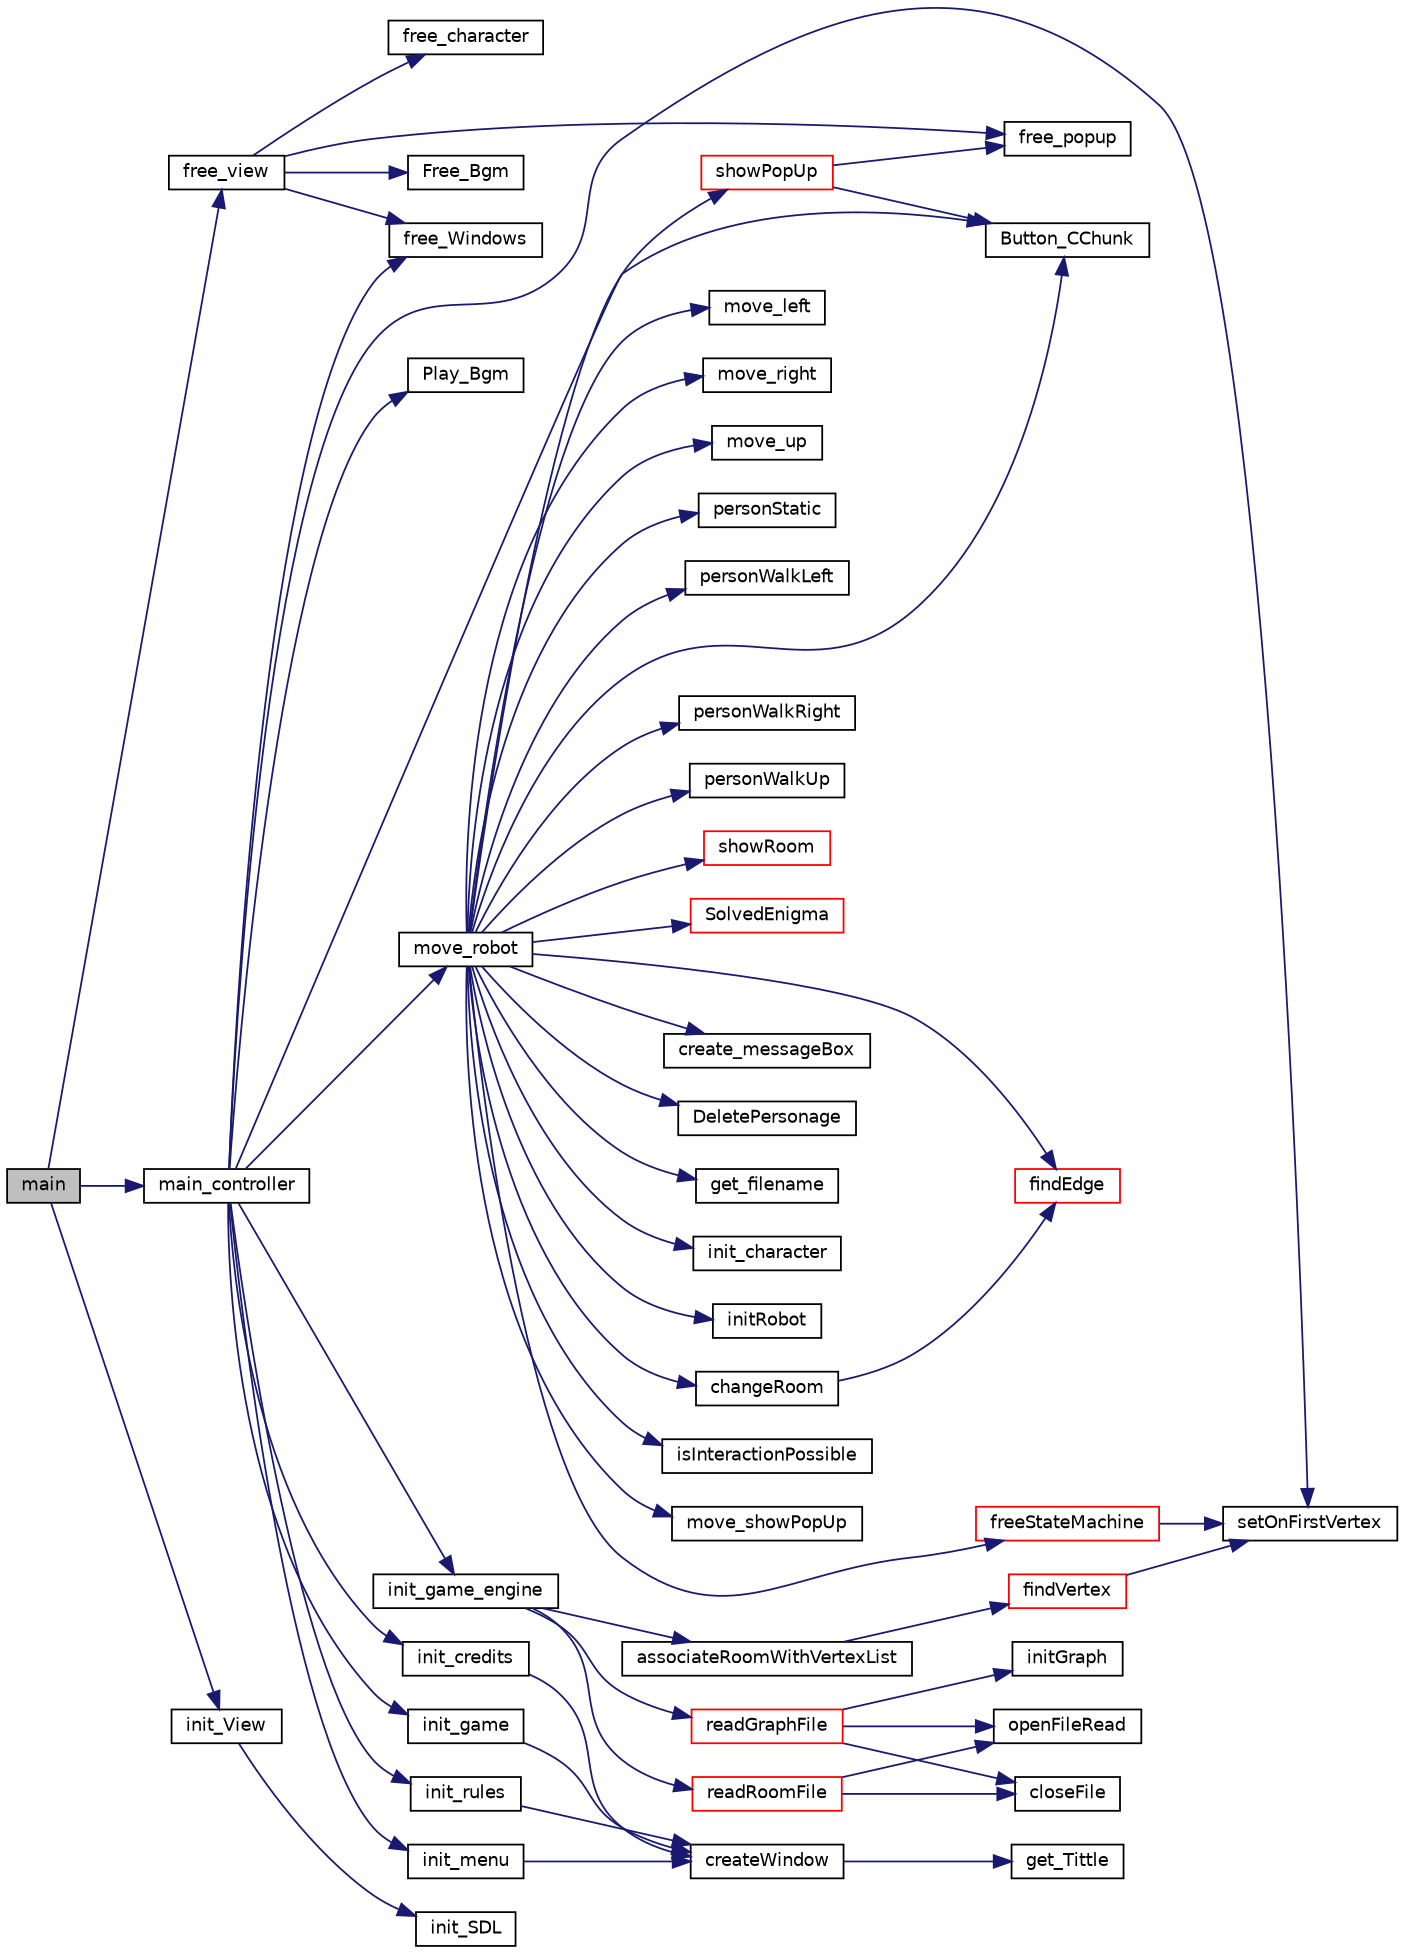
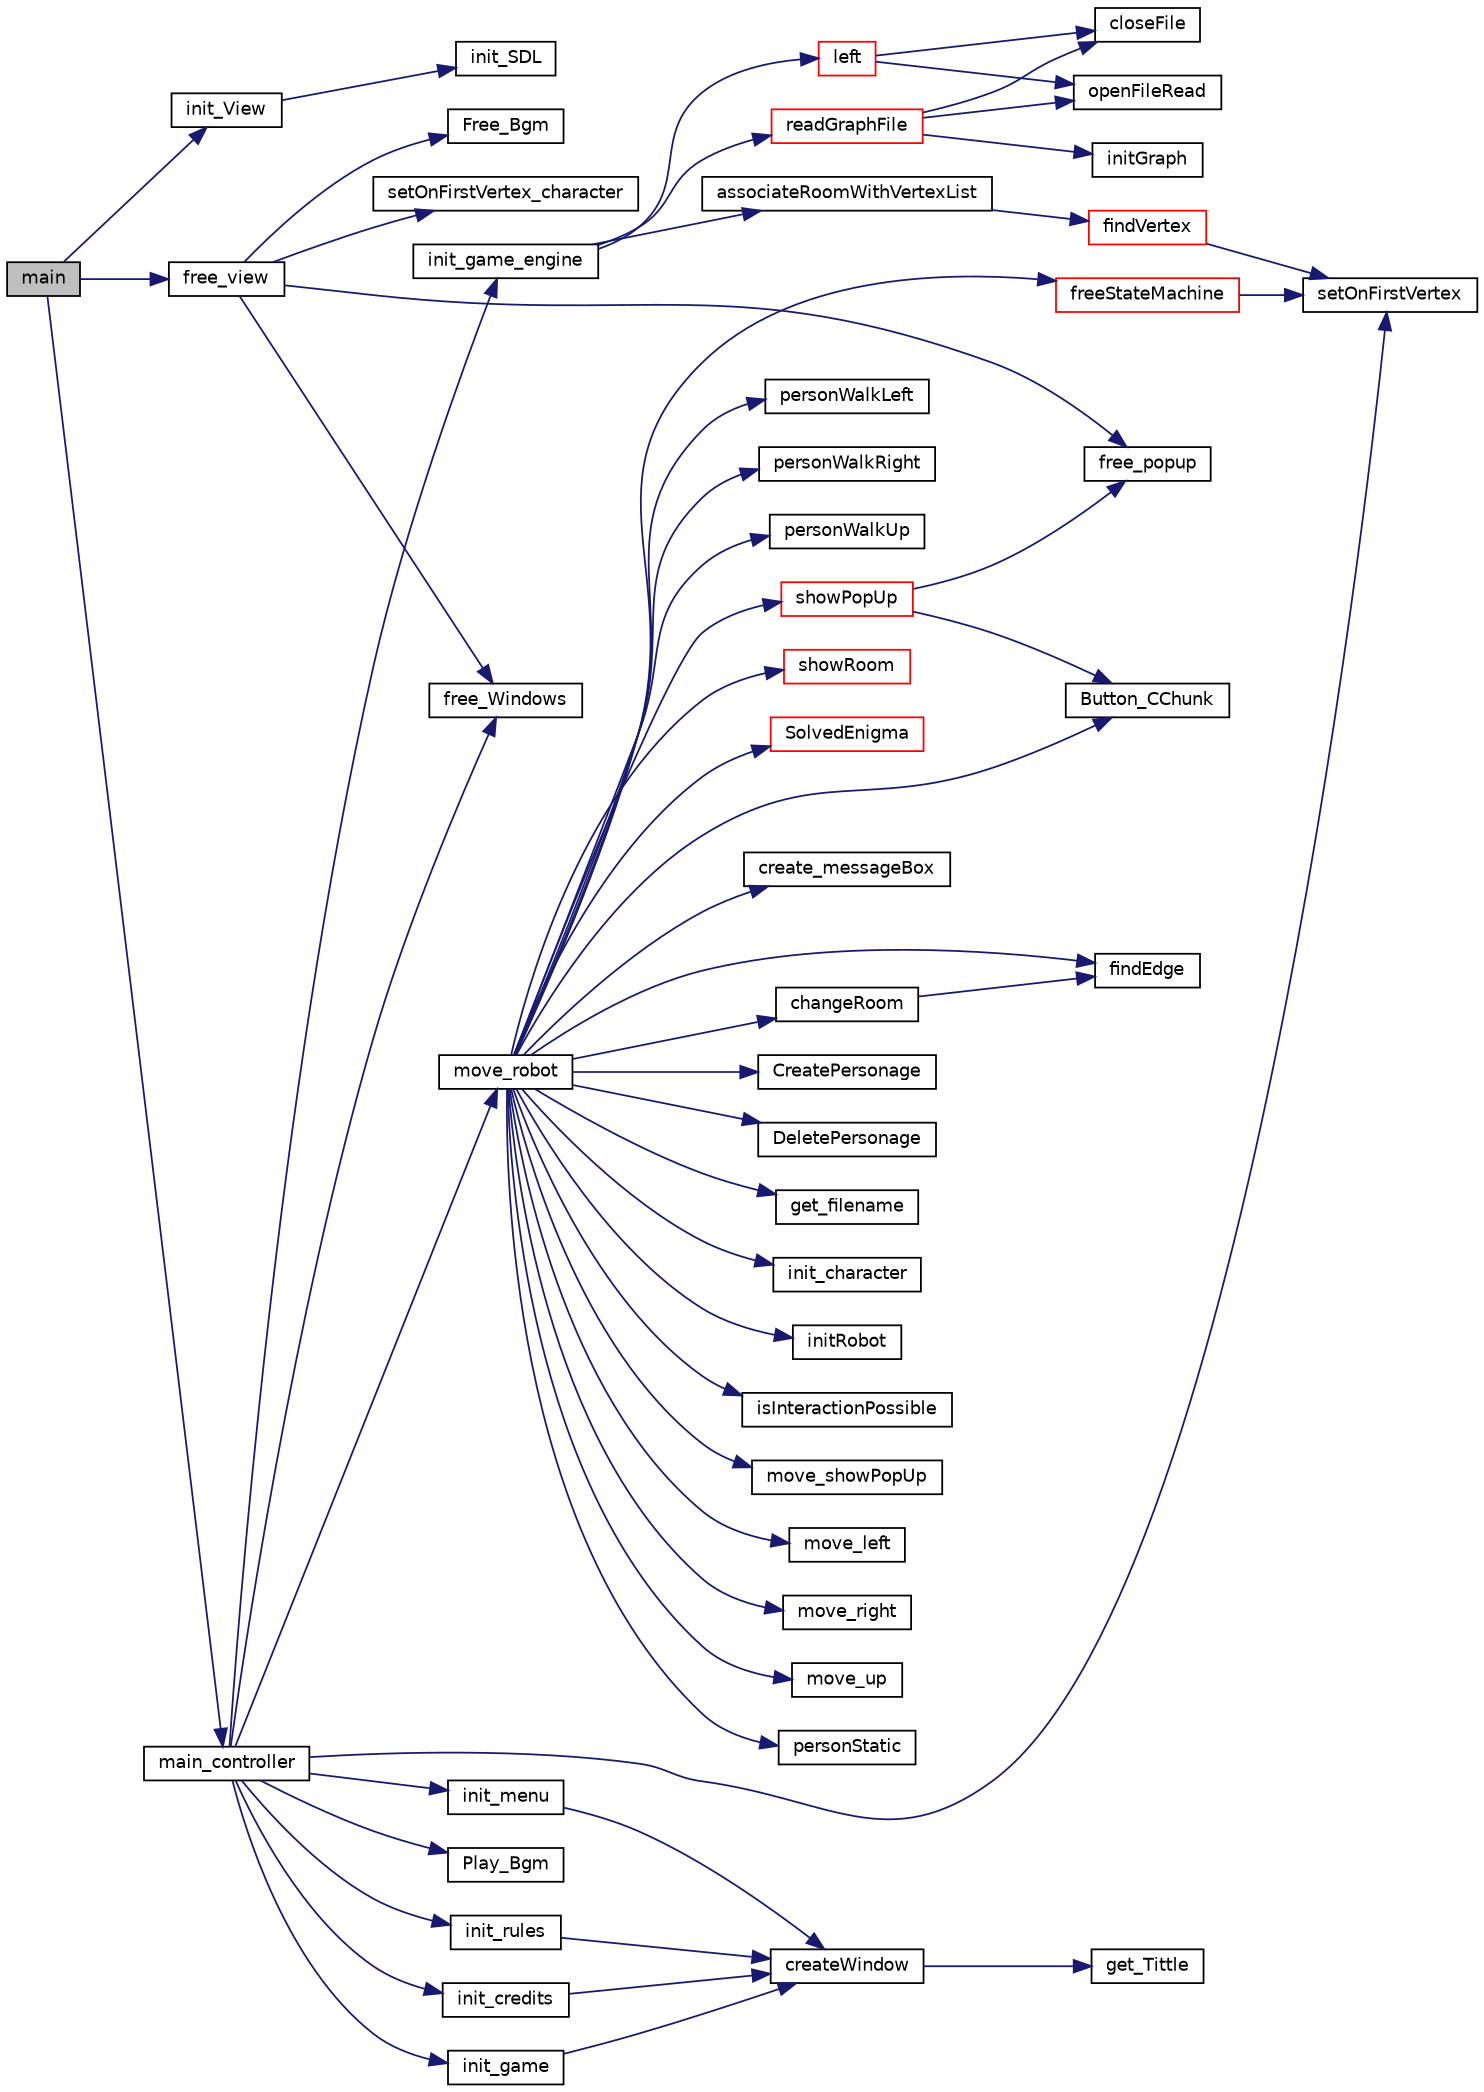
(466, 38) -> (506, 194)
(497, 556) -> none
none -> (847, 1072)
(1068, 1186) -> (1148, 971)
(767, 1794) -> (847, 59)
